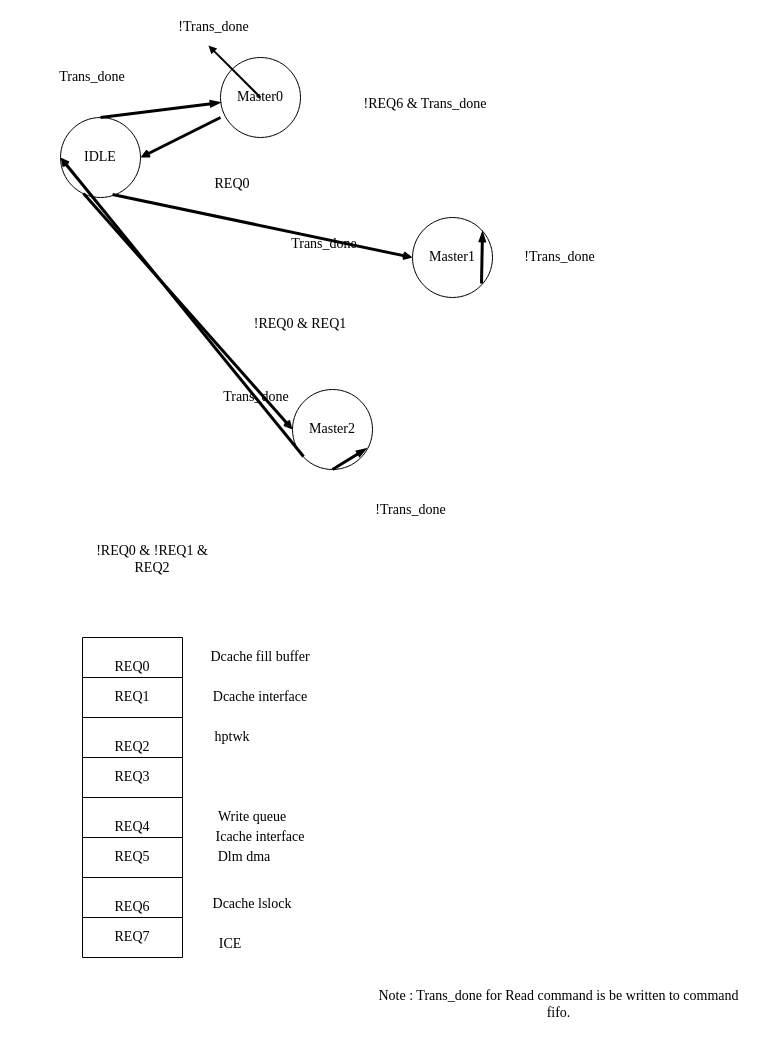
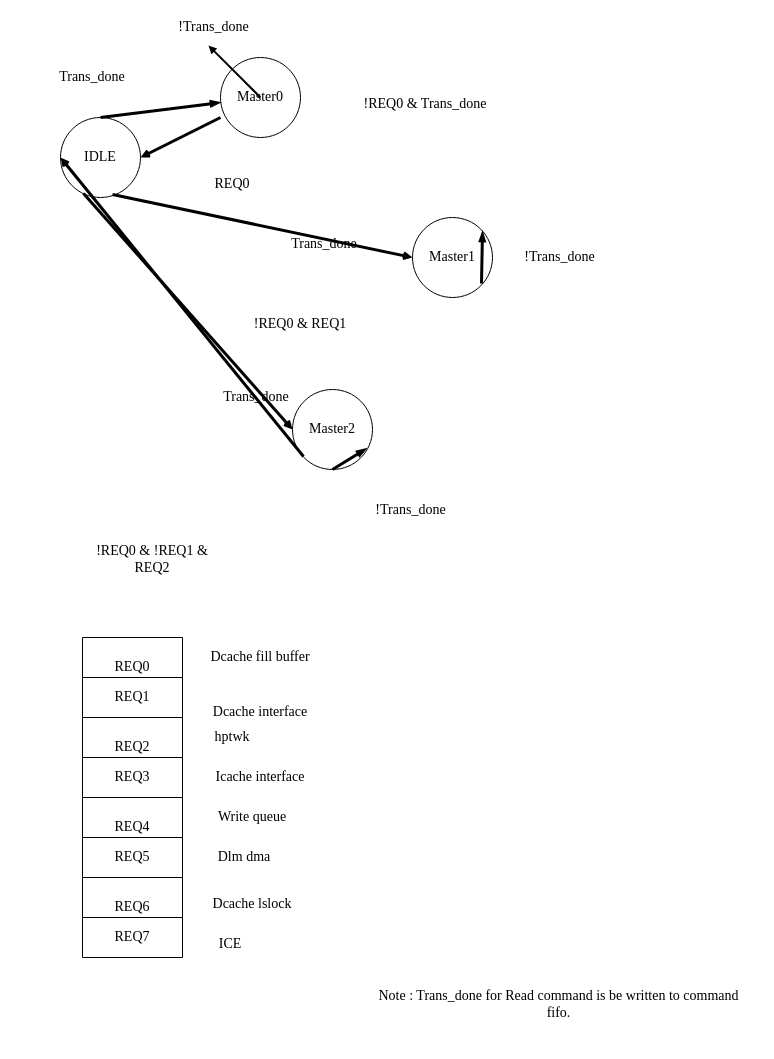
(426, 105) -> (426, 105)
(261, 698) -> (261, 713)
(261, 838) -> (261, 778)
